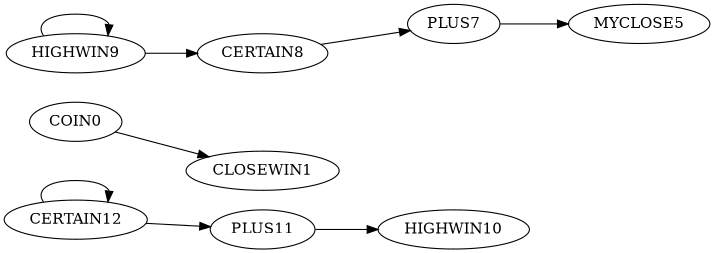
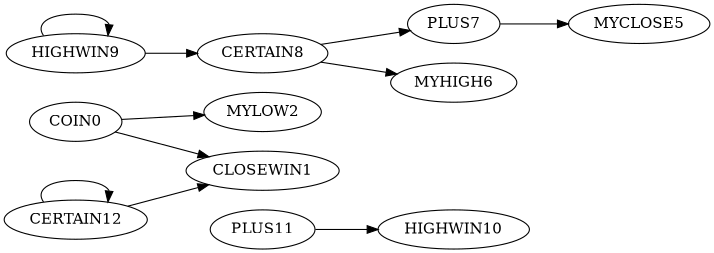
none -> (454, 83)
none -> (263, 112)
(173, 225) -> (163, 197)
